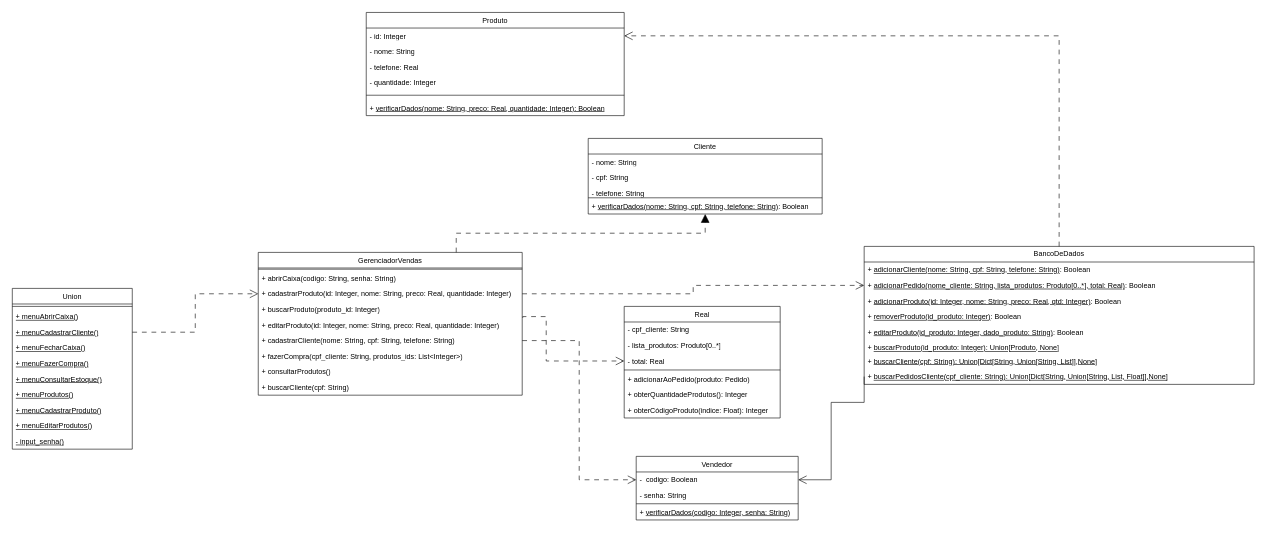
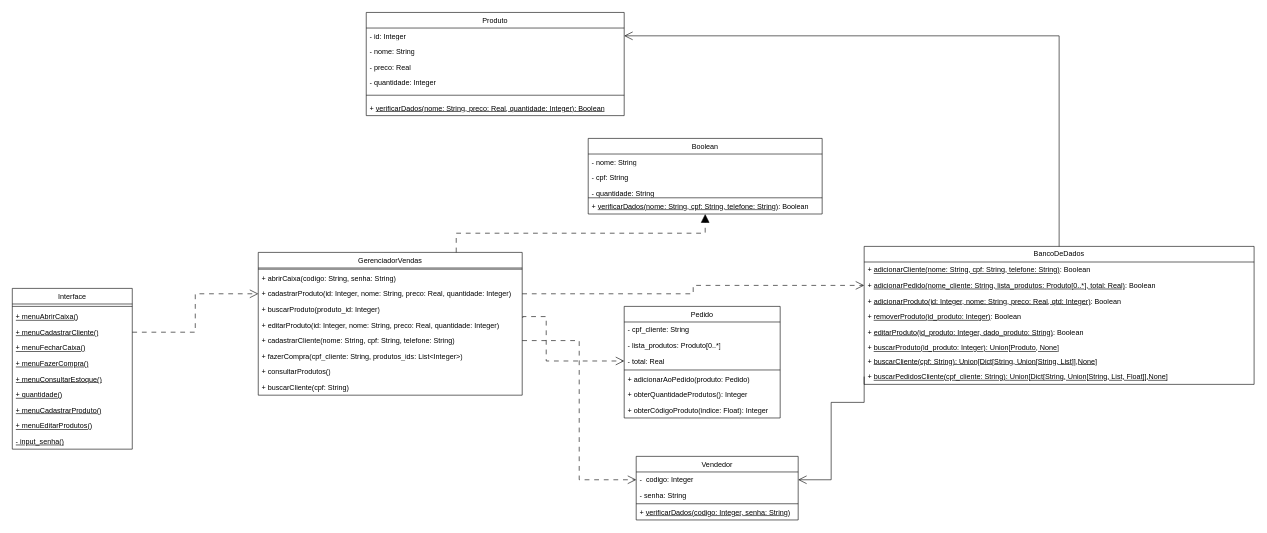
(946, 36) -> (946, 36)
(397, 68) -> (392, 68)
(705, 147) -> (705, 147)
(624, 194) -> (628, 194)
(72, 297) -> (72, 297)
(702, 315) -> (702, 315)
(47, 395) -> (42, 395)
(672, 480) -> (672, 480)
